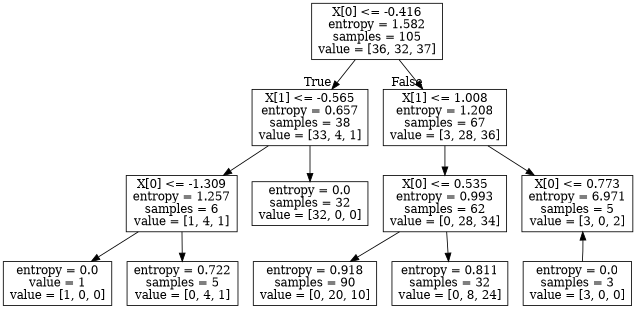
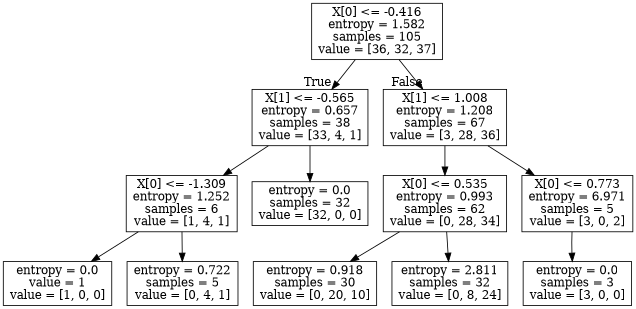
(182, 204) -> (182, 204)
(583, 251) -> (572, 242)
(315, 284) -> (315, 284)
(450, 284) -> (450, 284)
